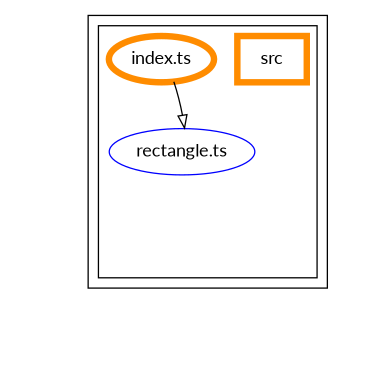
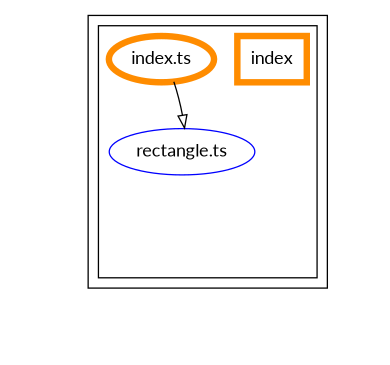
(272, 59) -> (272, 59)
